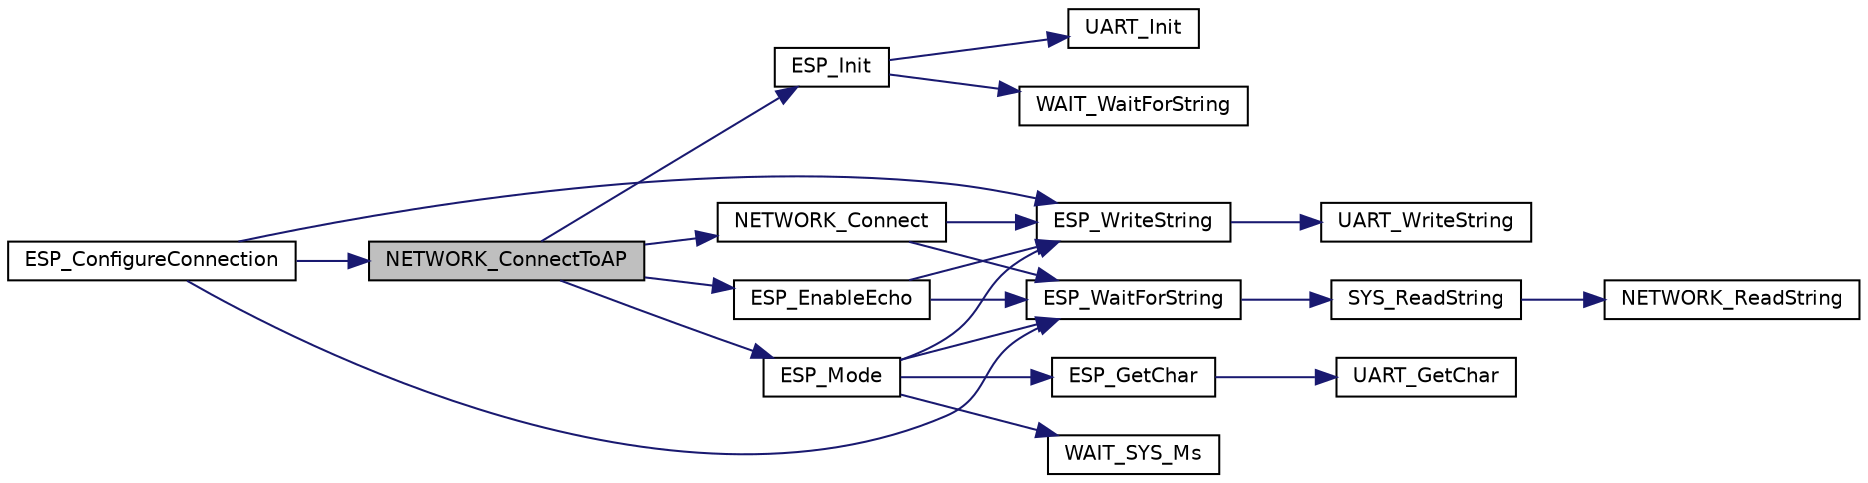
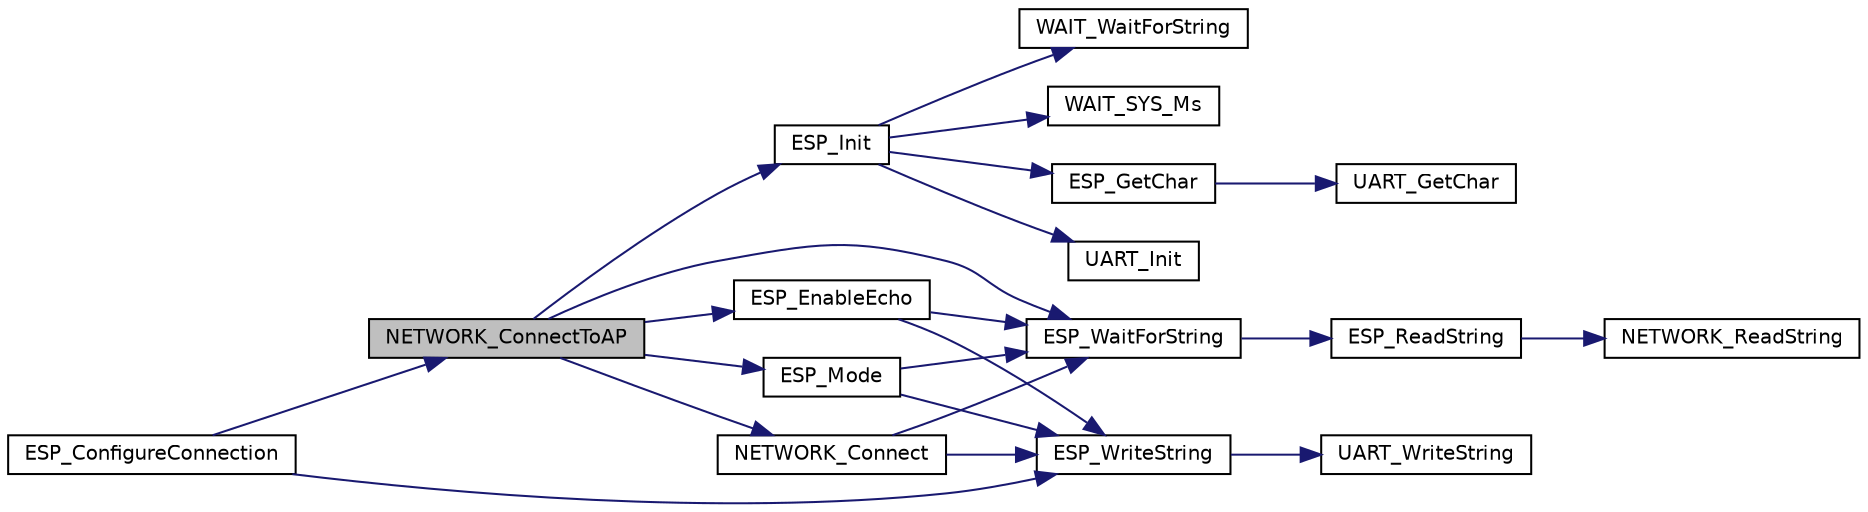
(1426, 300) -> (1426, 338)
(966, 377) -> (960, 161)
(976, 414) -> (958, 129)
(619, 443) -> (801, 248)
